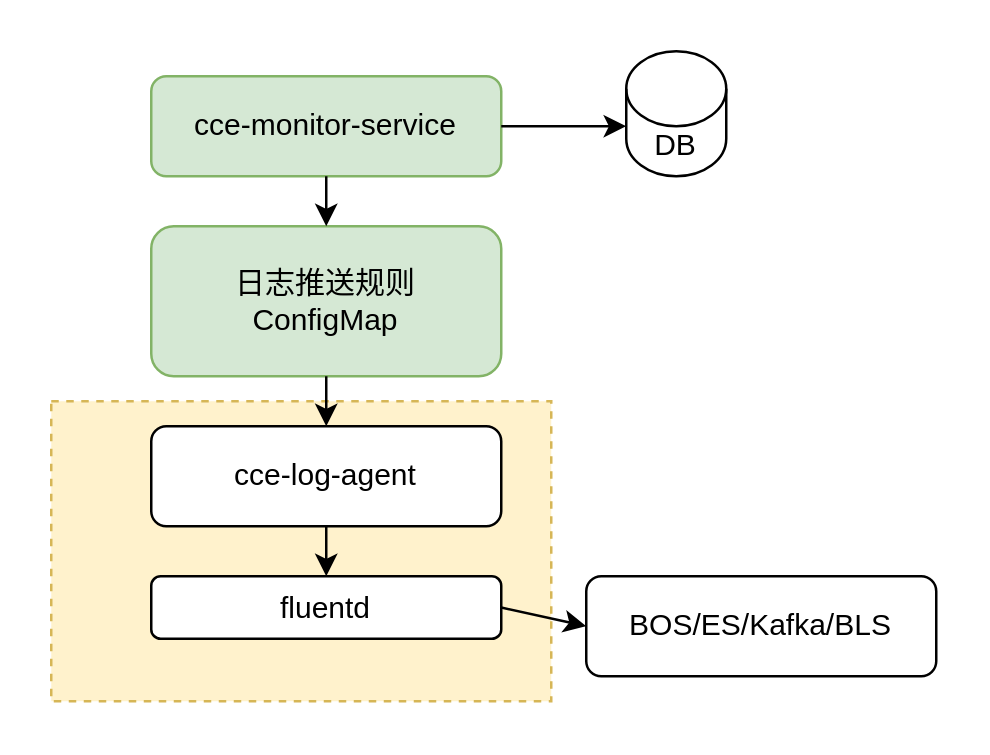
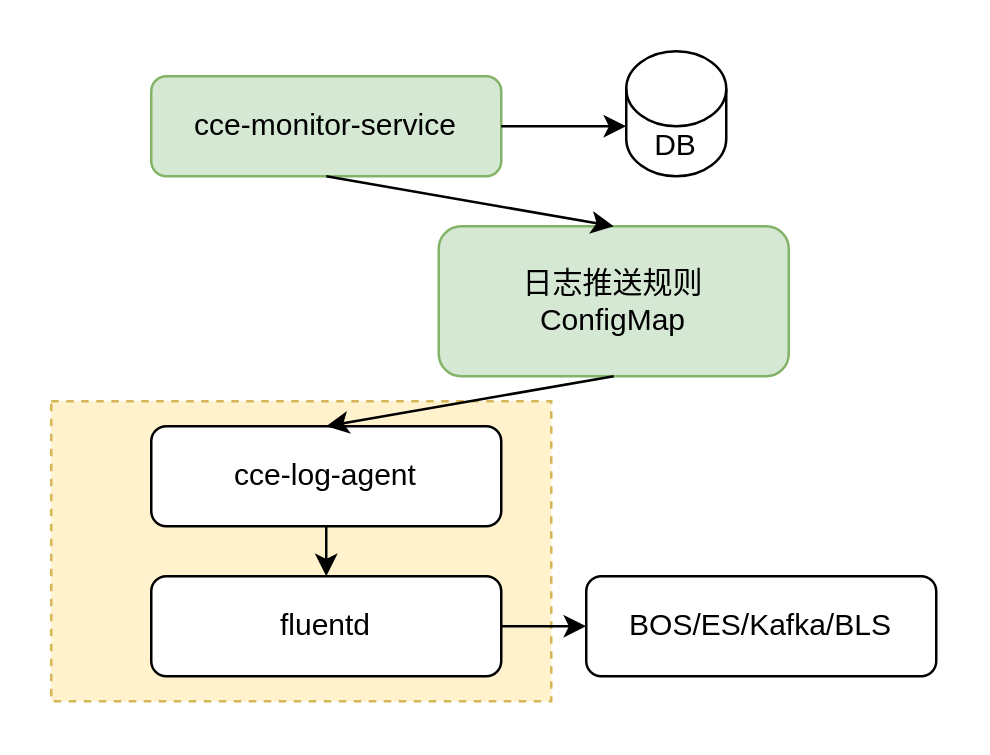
(326, 301) -> (614, 301)
(326, 608) -> (326, 626)
